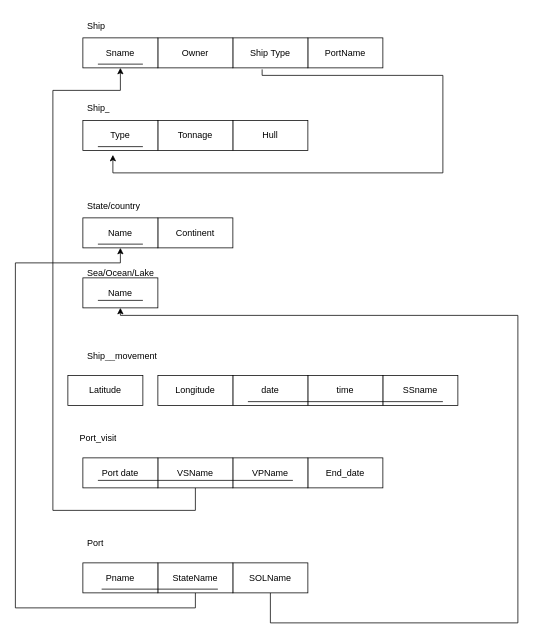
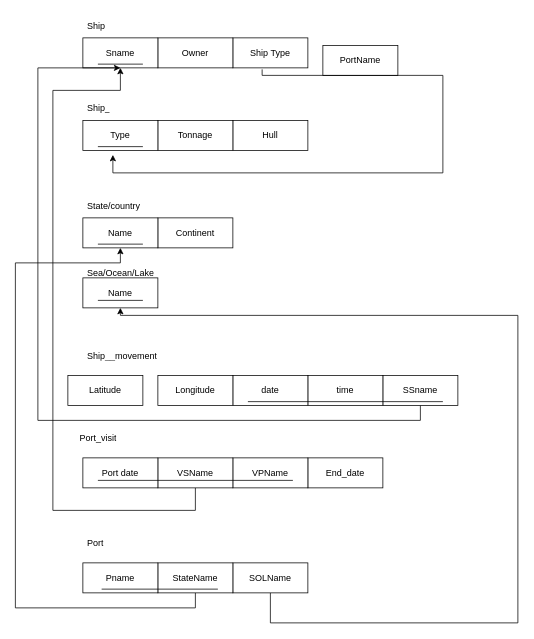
(345, 53) -> (360, 60)
none -> (236, 420)
